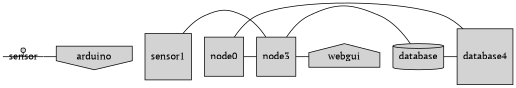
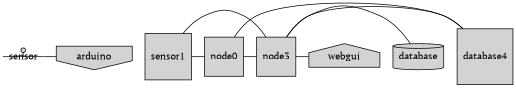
none -> (198, 57)
(450, 57) -> (372, 7)
